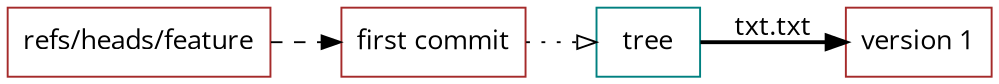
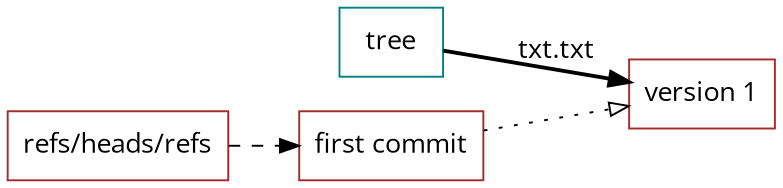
(139, 42) -> (118, 146)
(551, 42) -> (547, 120)
